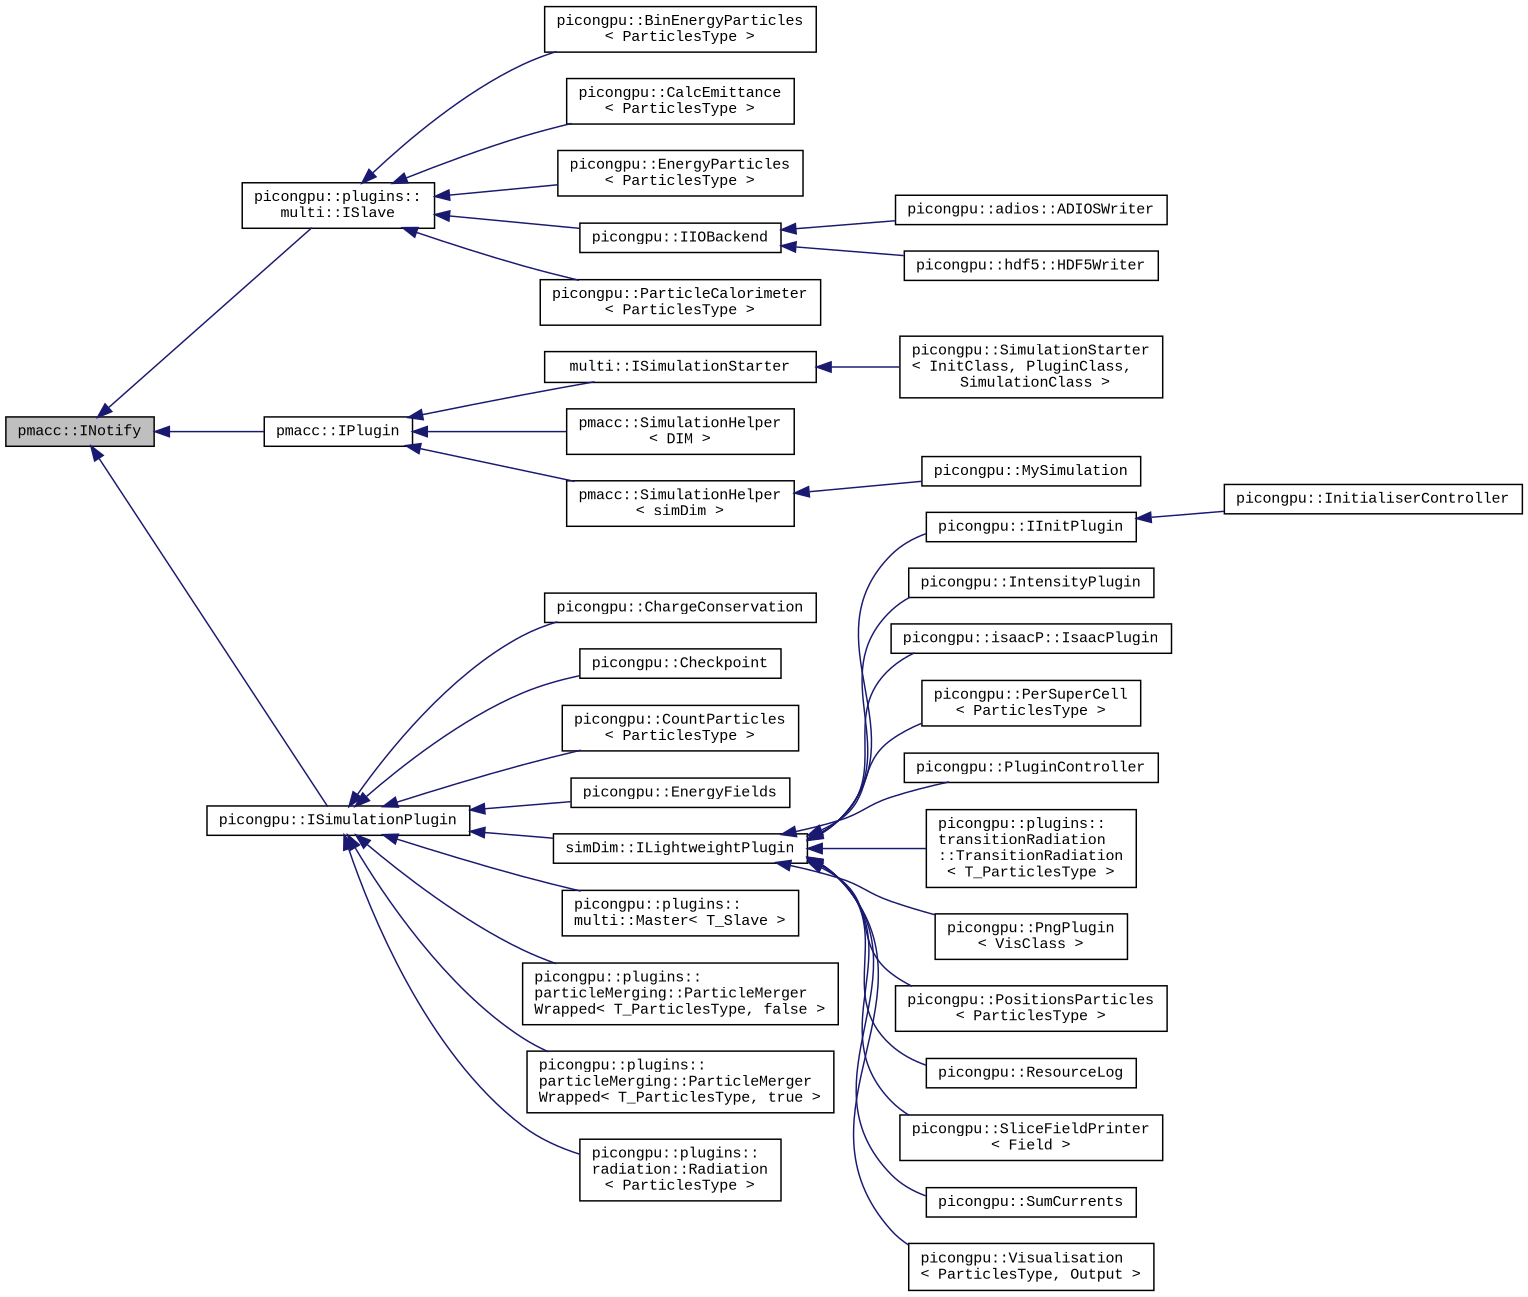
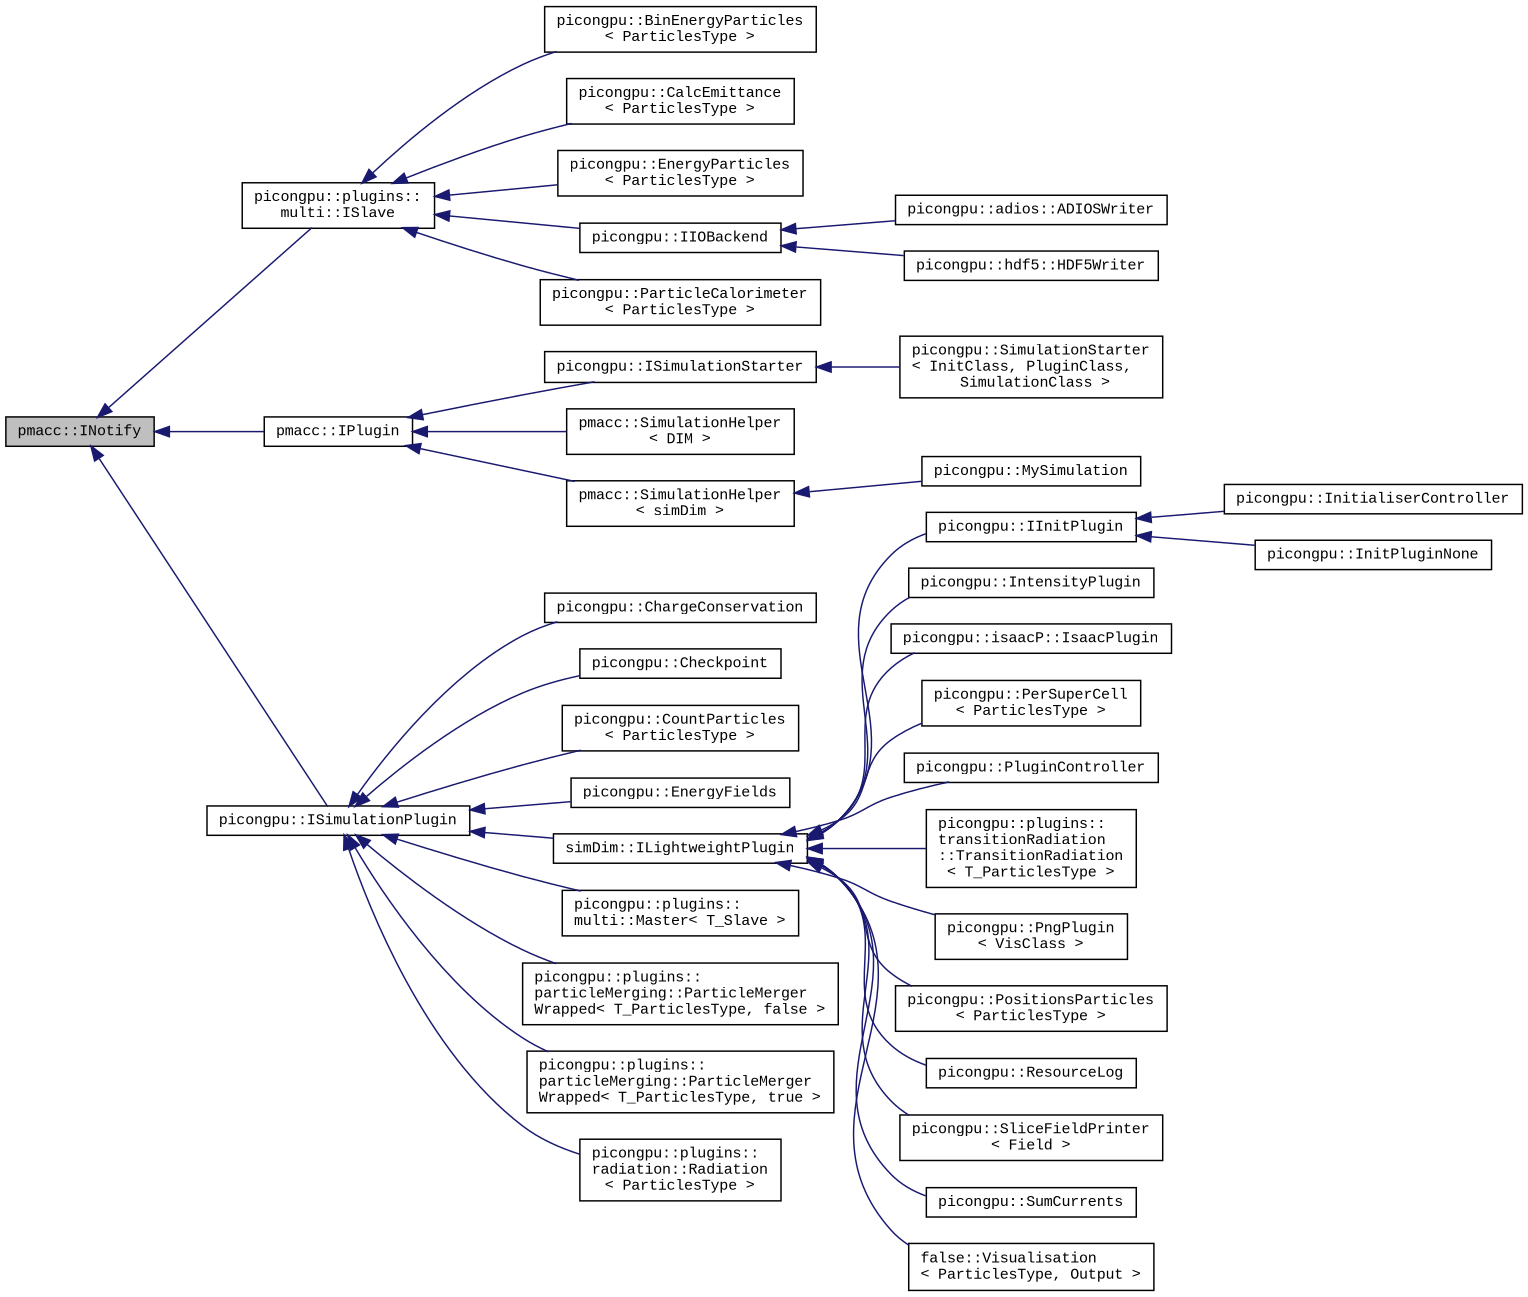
(680, 367) -> (680, 367)
none -> (1373, 555)
(1031, 1267) -> (1031, 1267)
